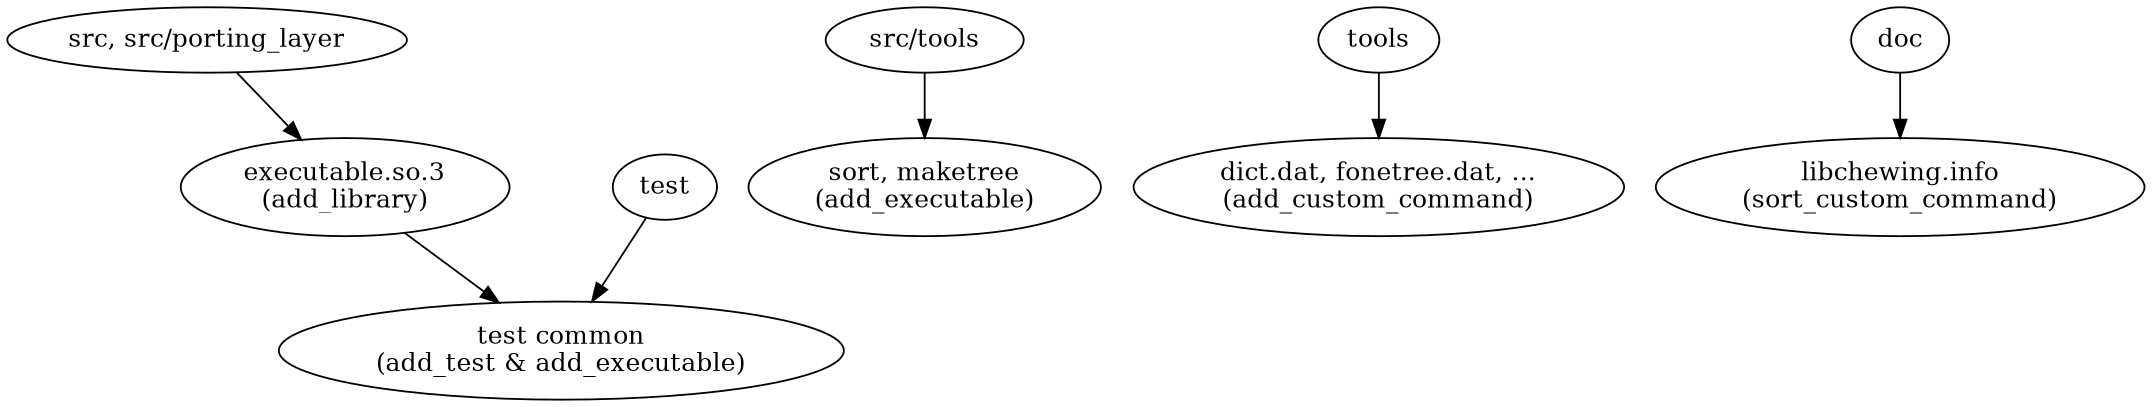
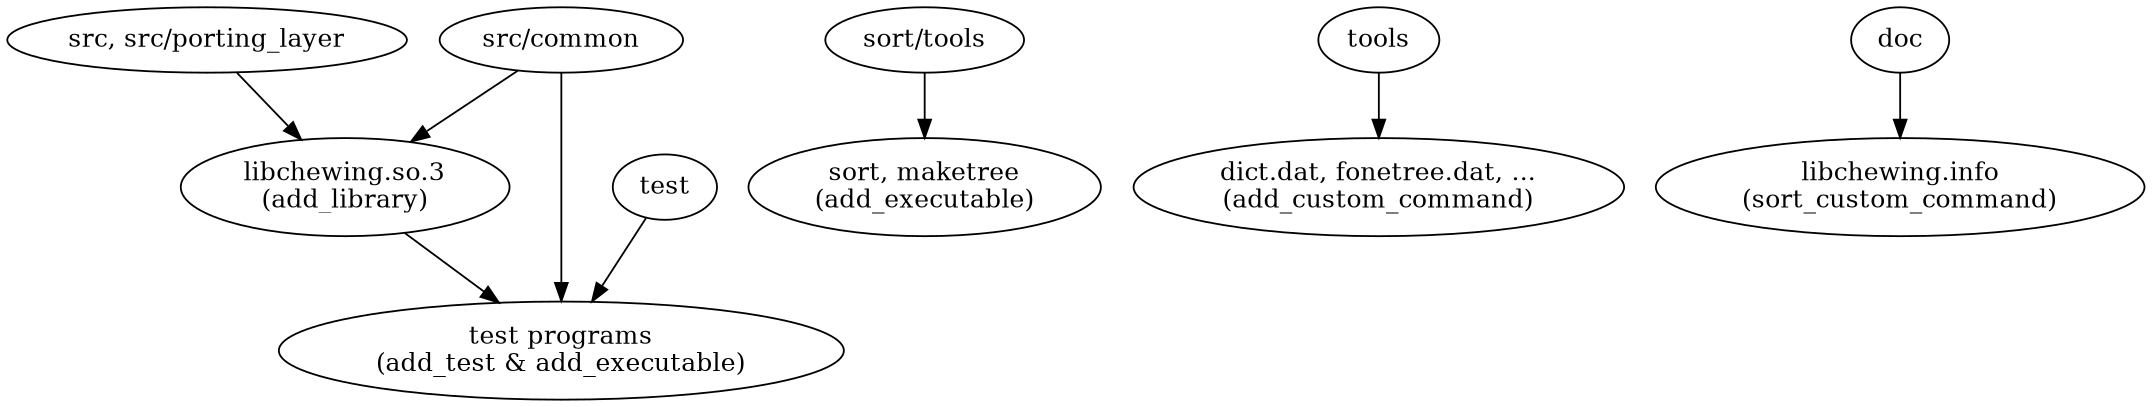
none -> (561, 40)
(925, 40) -> (925, 40)
(345, 187) -> (345, 187)
(561, 351) -> (561, 351)
